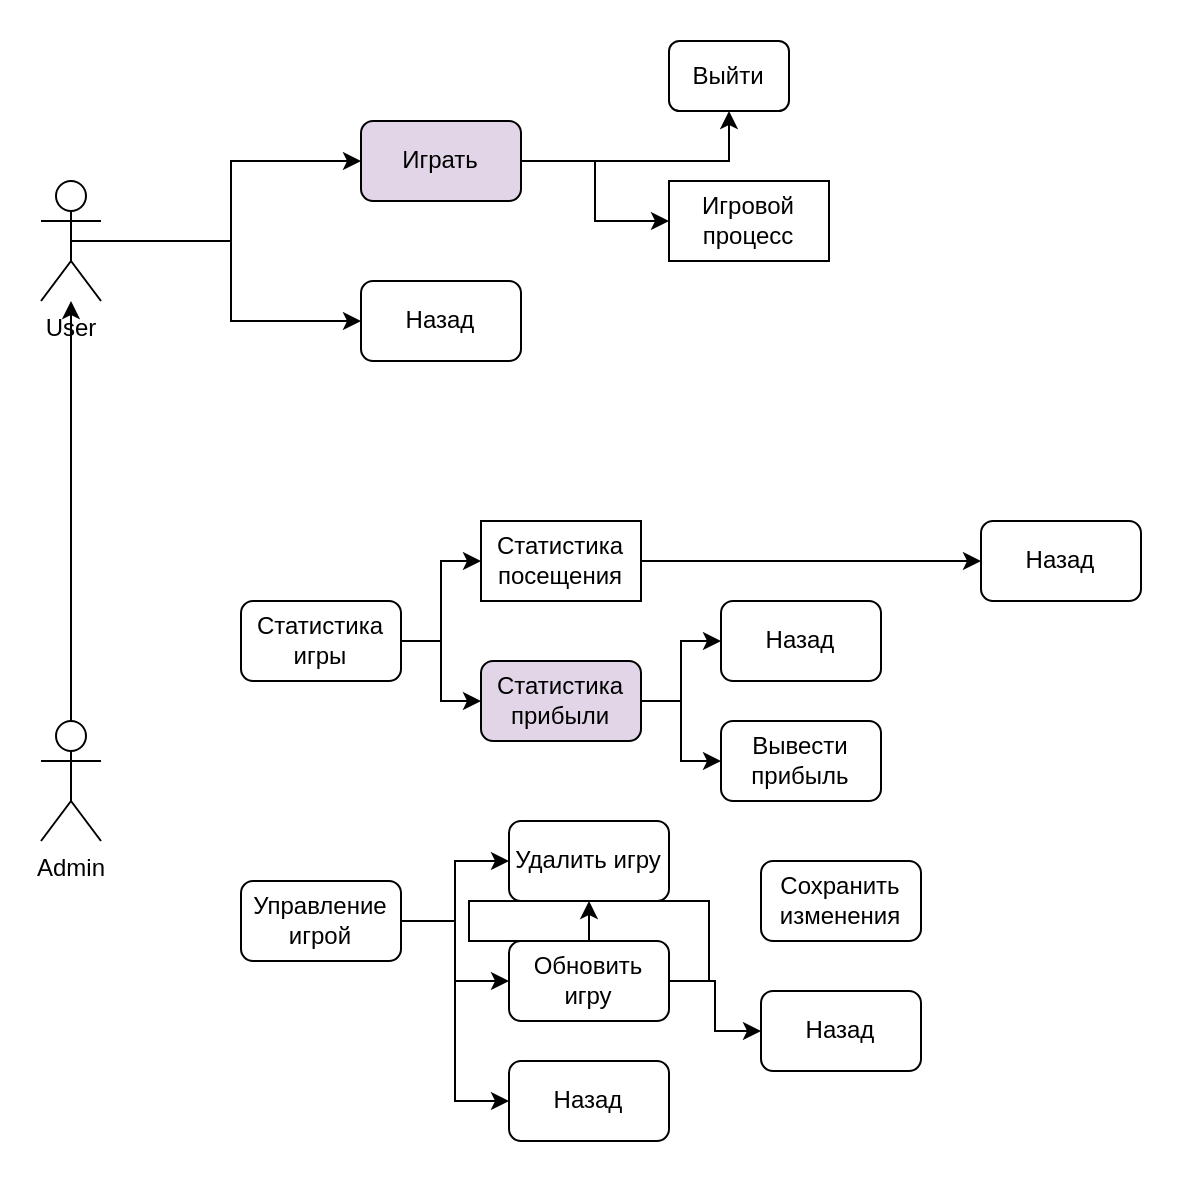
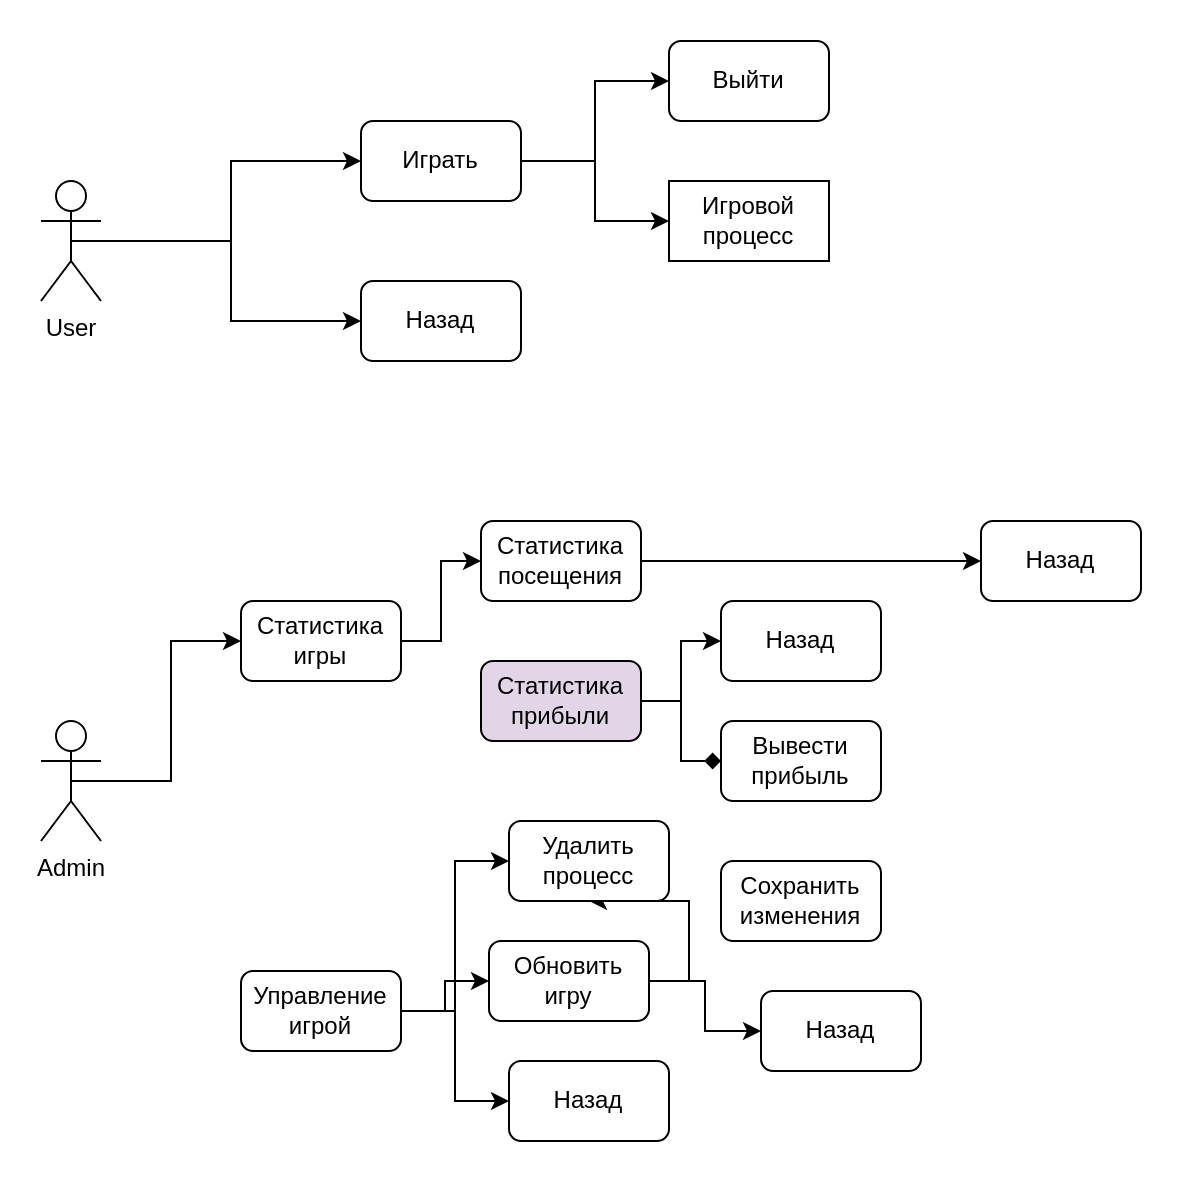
(729, 76) -> (749, 81)
(441, 161) -> (441, 161)
(71, 518) -> (171, 723)
(561, 561) -> (561, 561)
(441, 686) -> none
(705, 761) -> (704, 761)
(589, 861) -> (589, 861)
(841, 901) -> (801, 901)
(321, 921) -> (321, 1011)
(589, 981) -> (569, 981)
